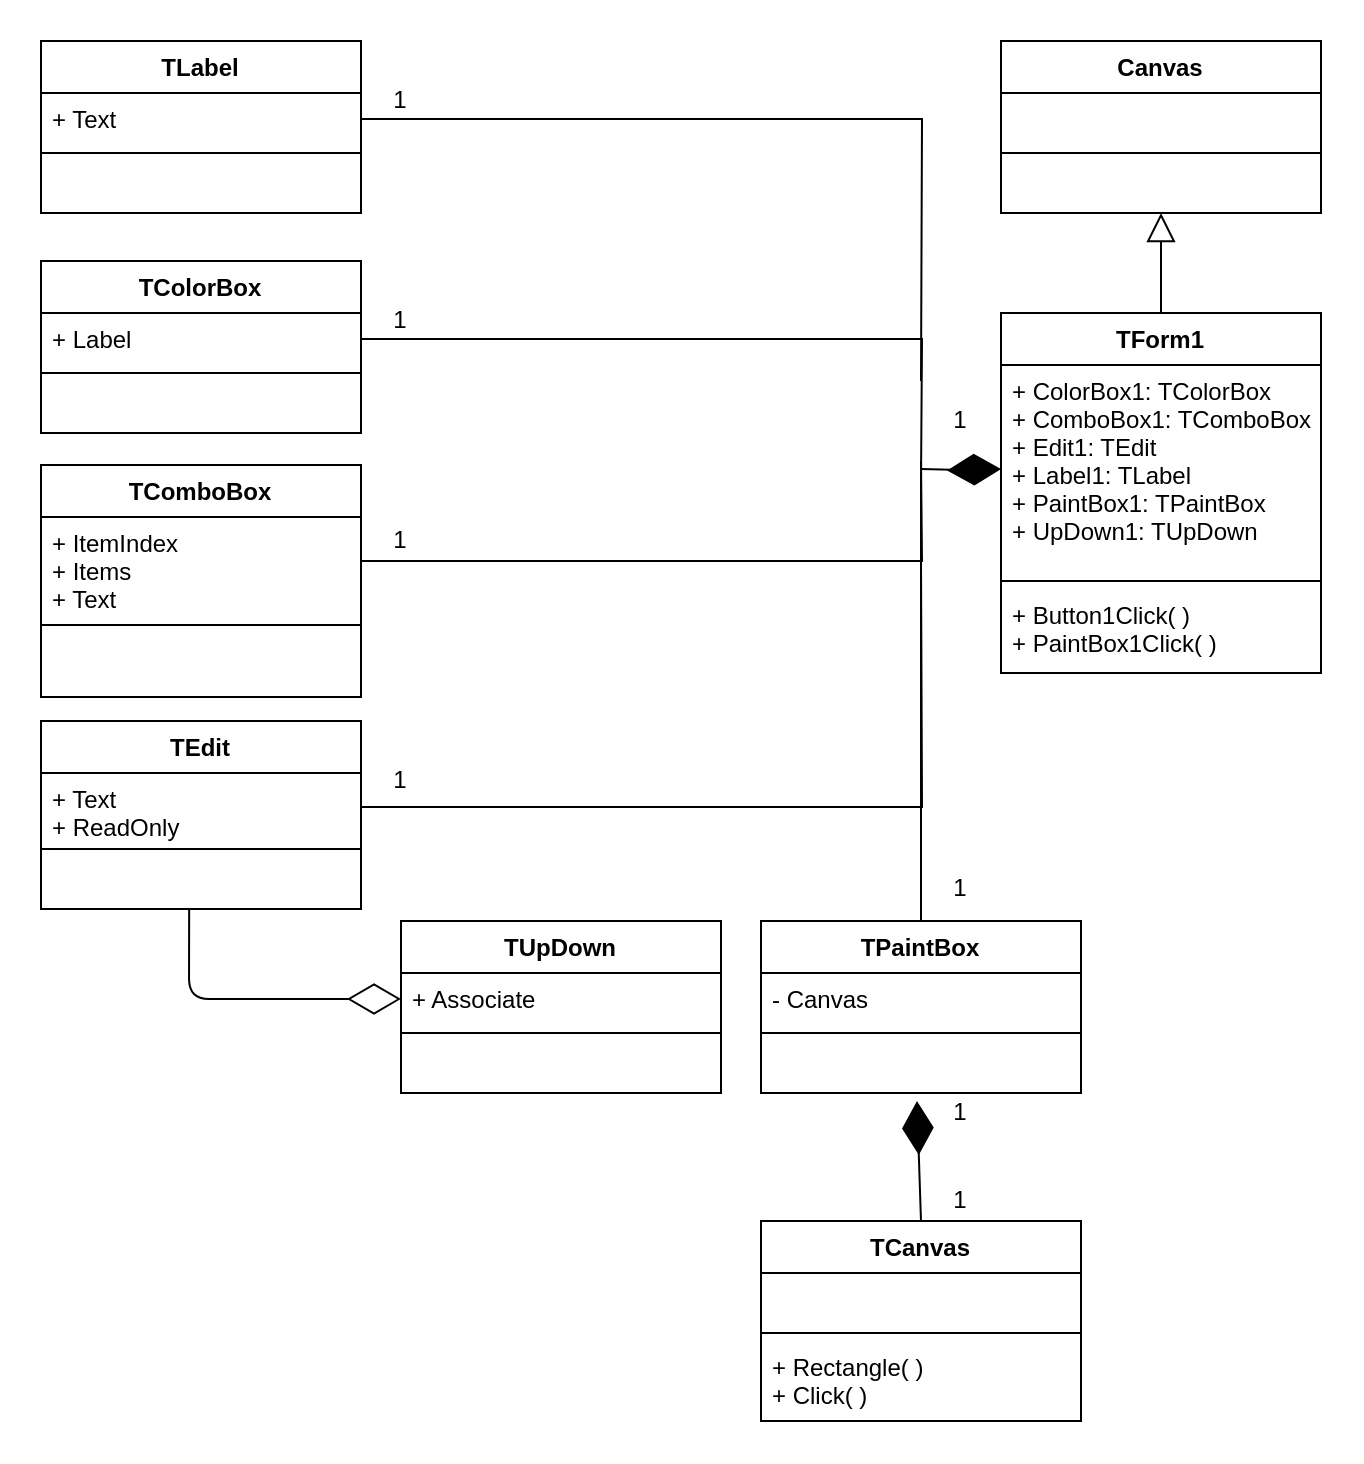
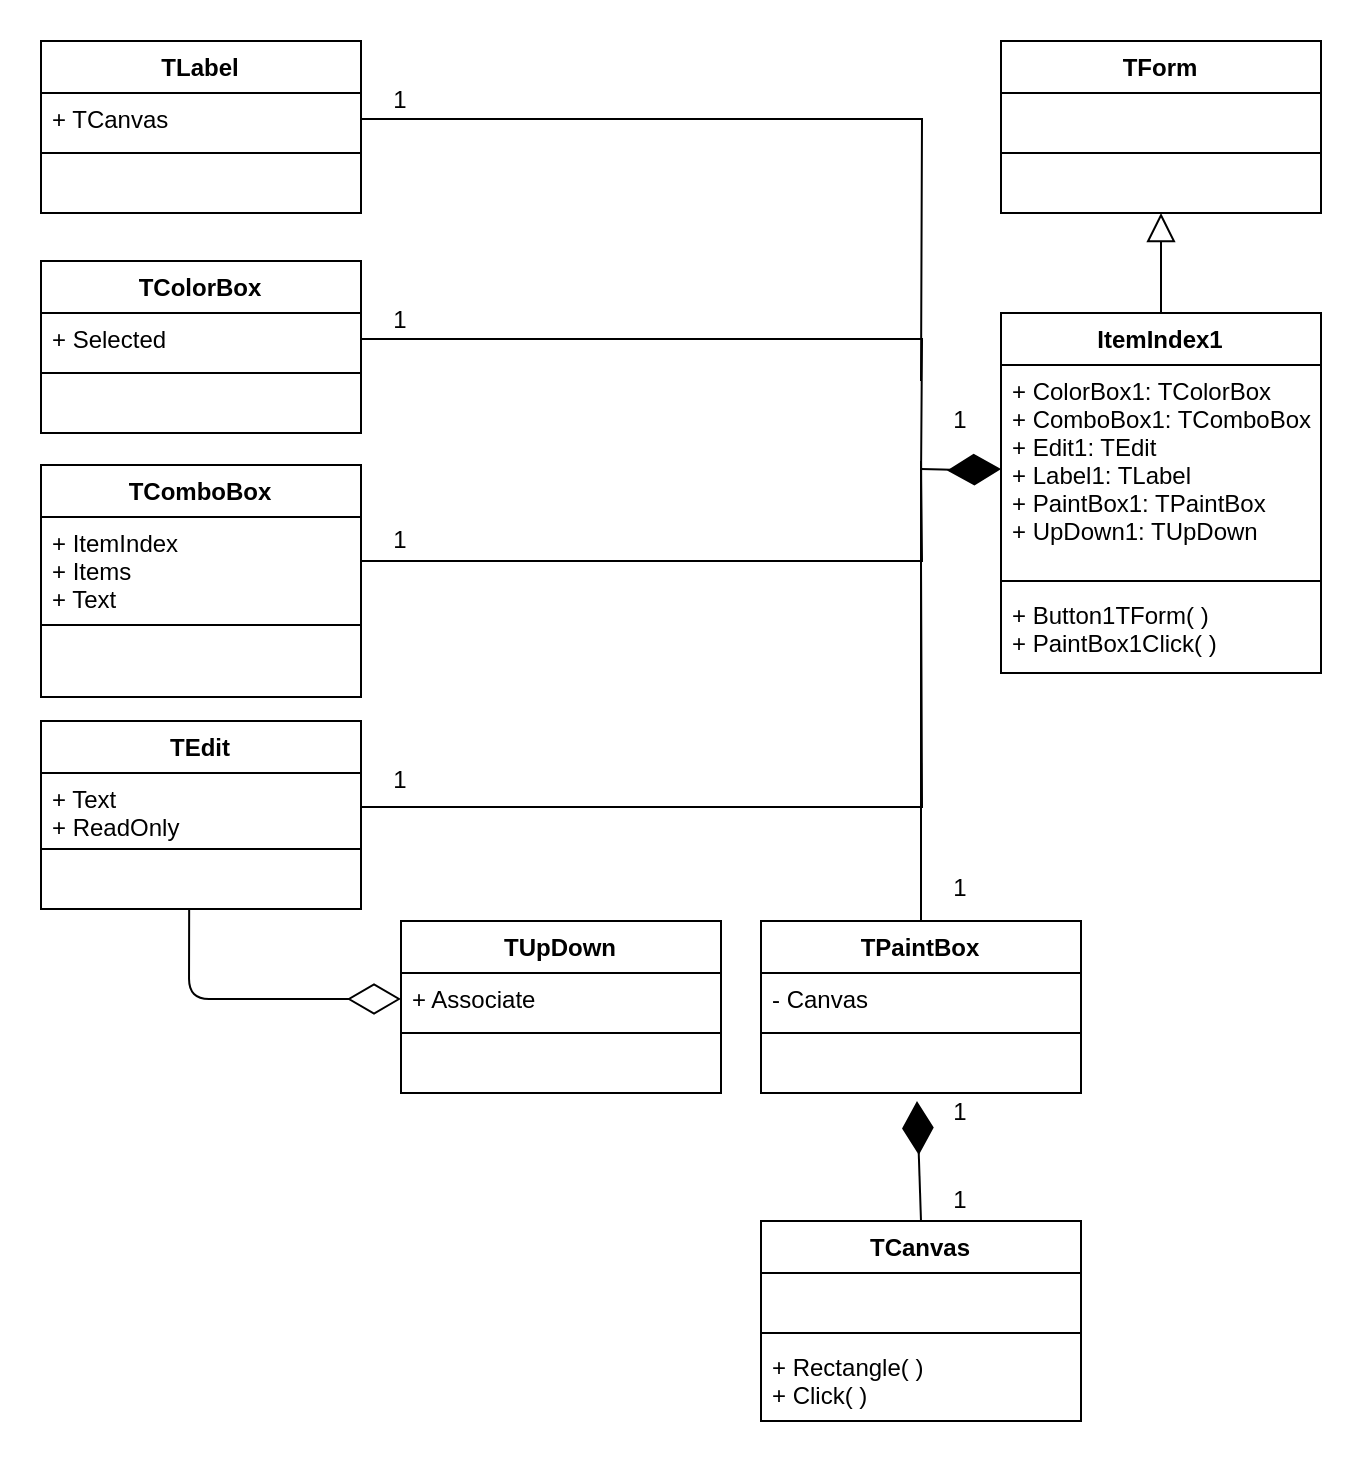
(1160, 68) -> (1160, 68)
(89, 120) -> (109, 120)
(93, 340) -> (113, 340)
(1160, 340) -> (1160, 340)
(1117, 616) -> (1123, 616)
